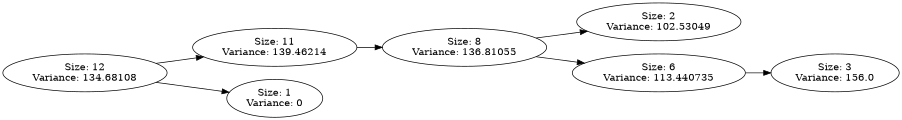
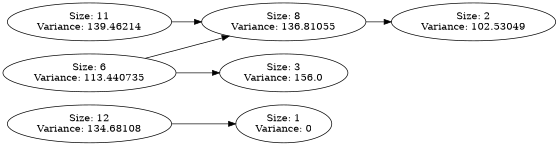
(557, 59) -> (184, 48)
(176, 61) -> none
